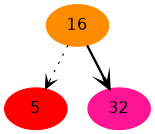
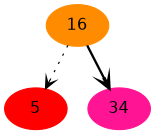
(119, 109) -> (119, 109)
